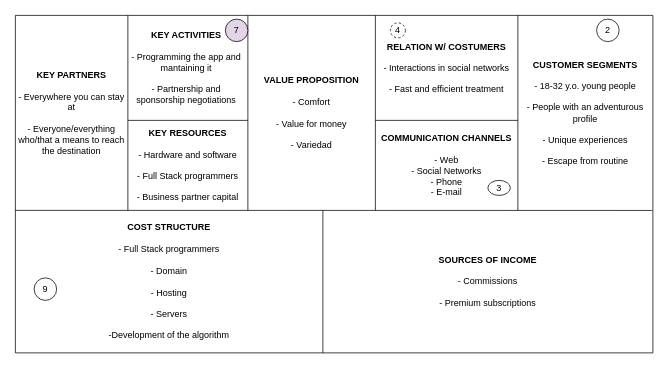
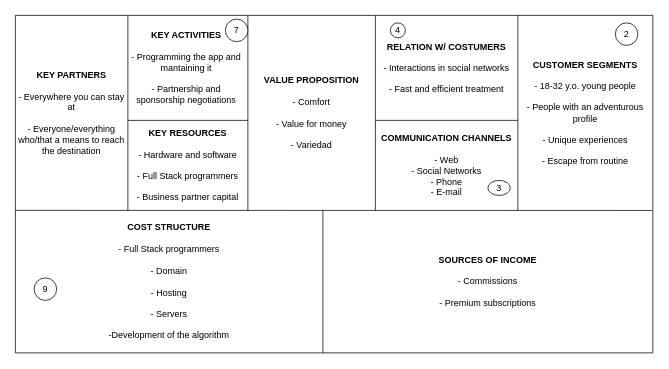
(237, 30) -> (237, 30)
(398, 30) -> (398, 30)
(608, 30) -> (627, 34)
